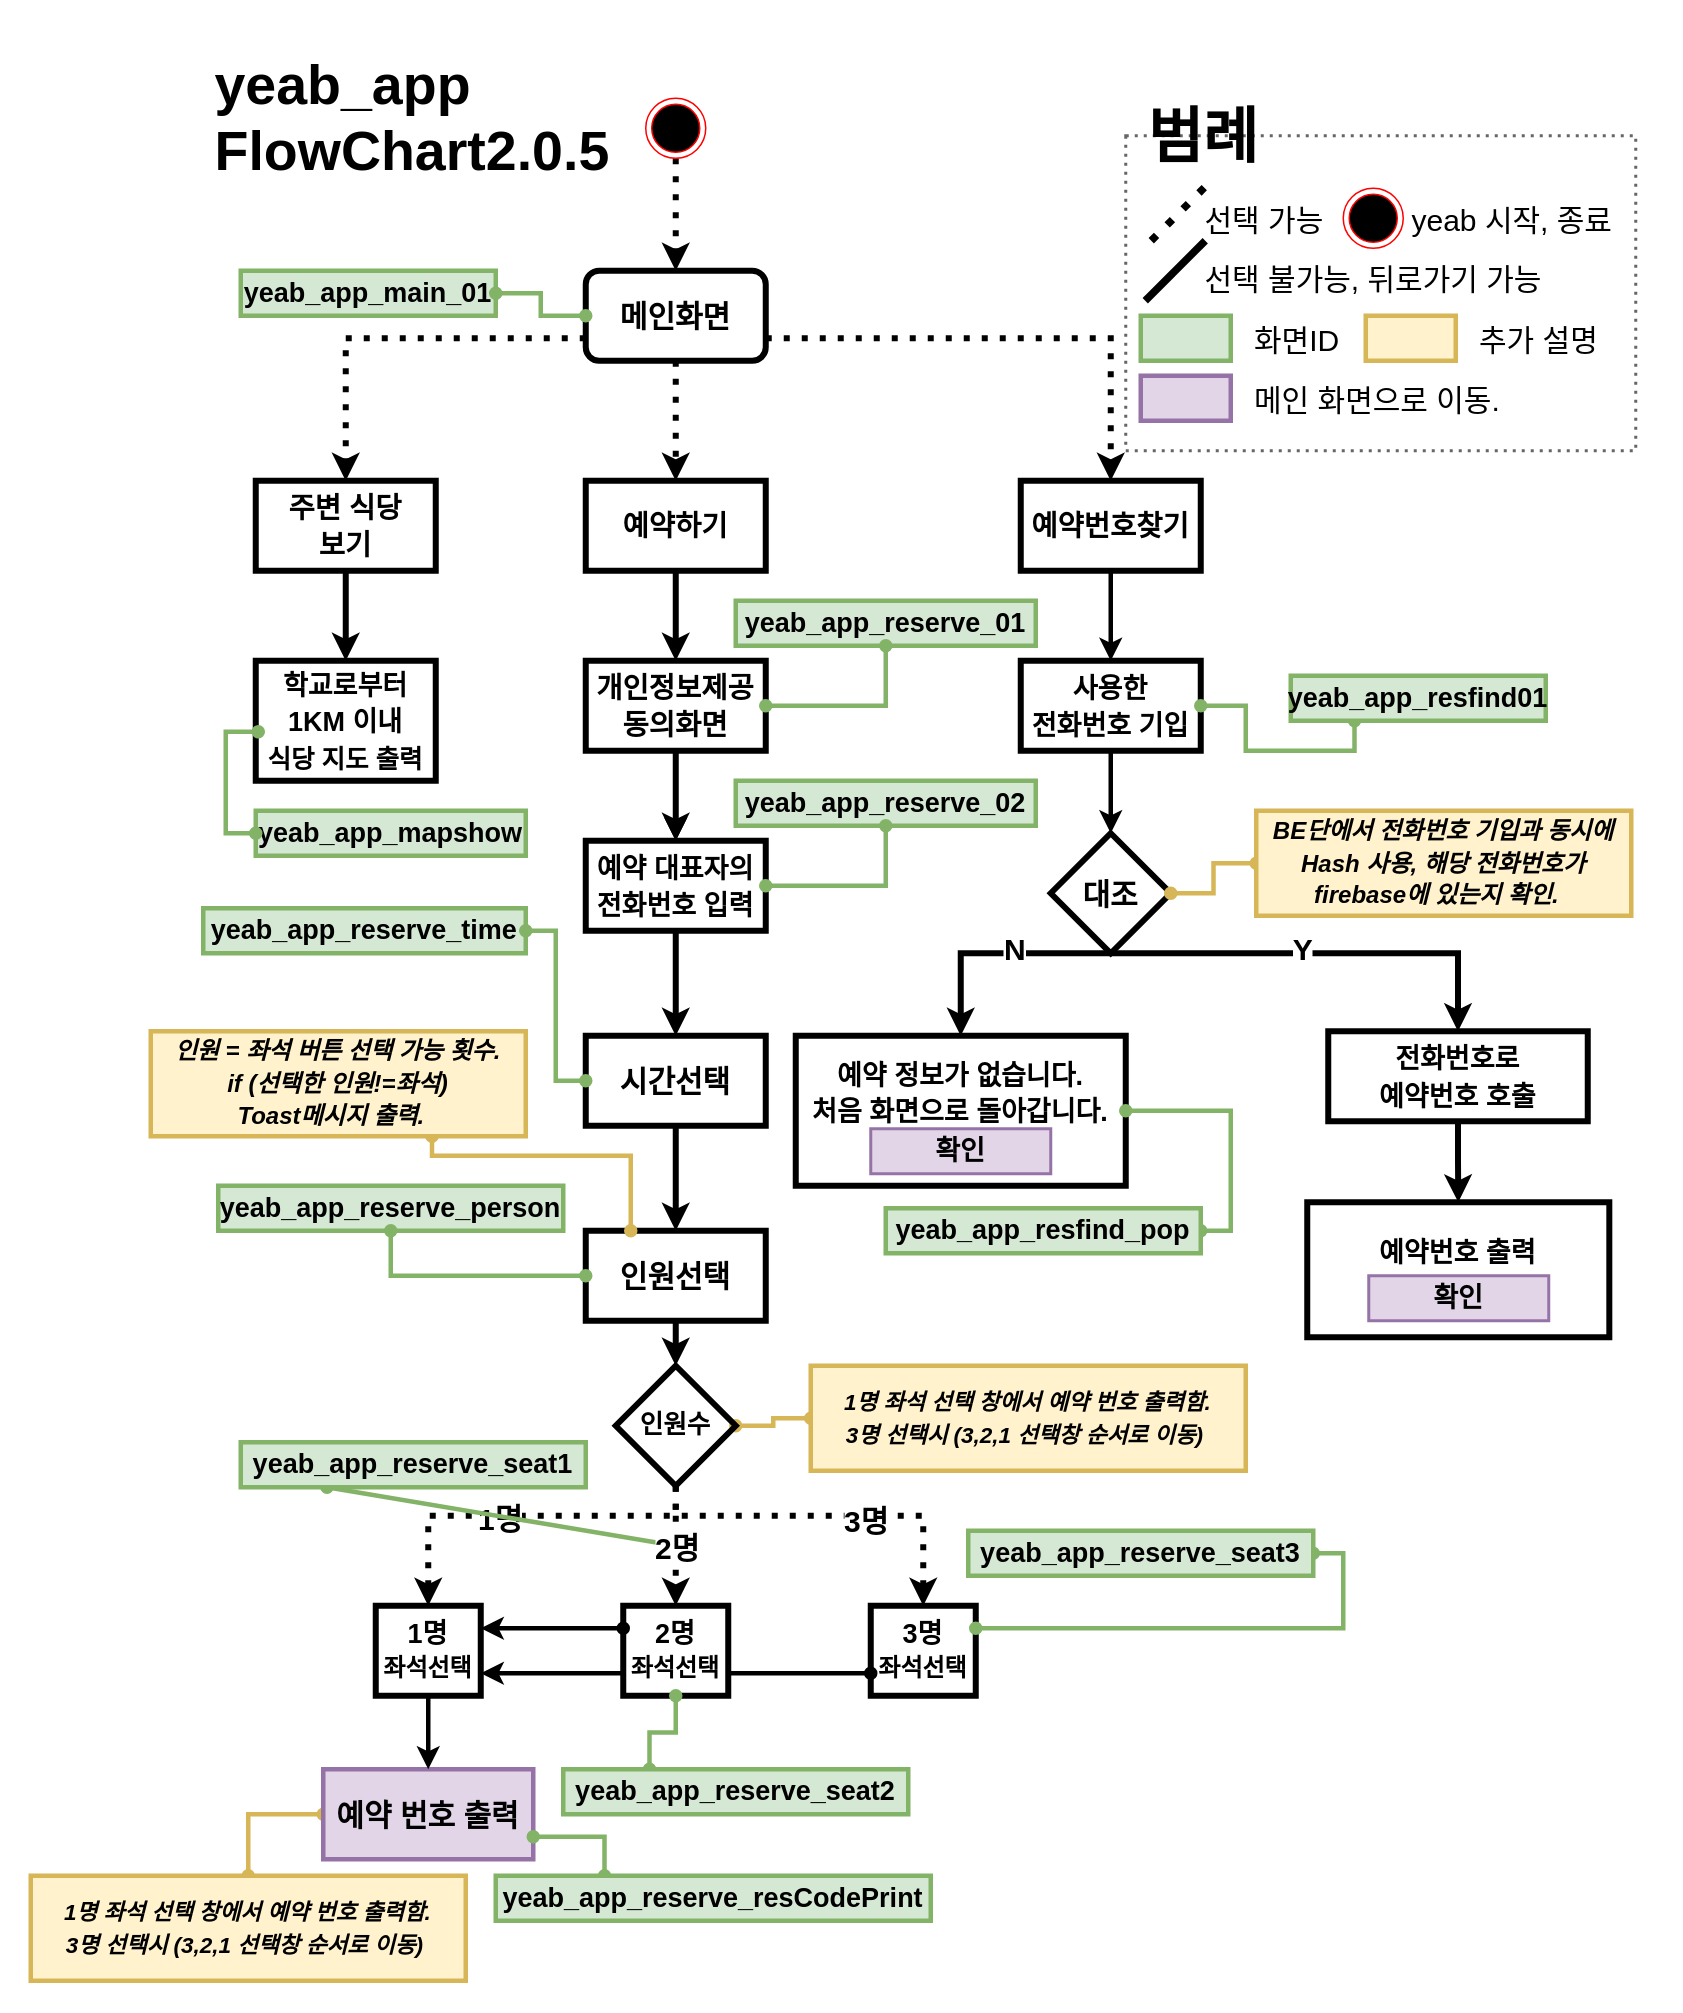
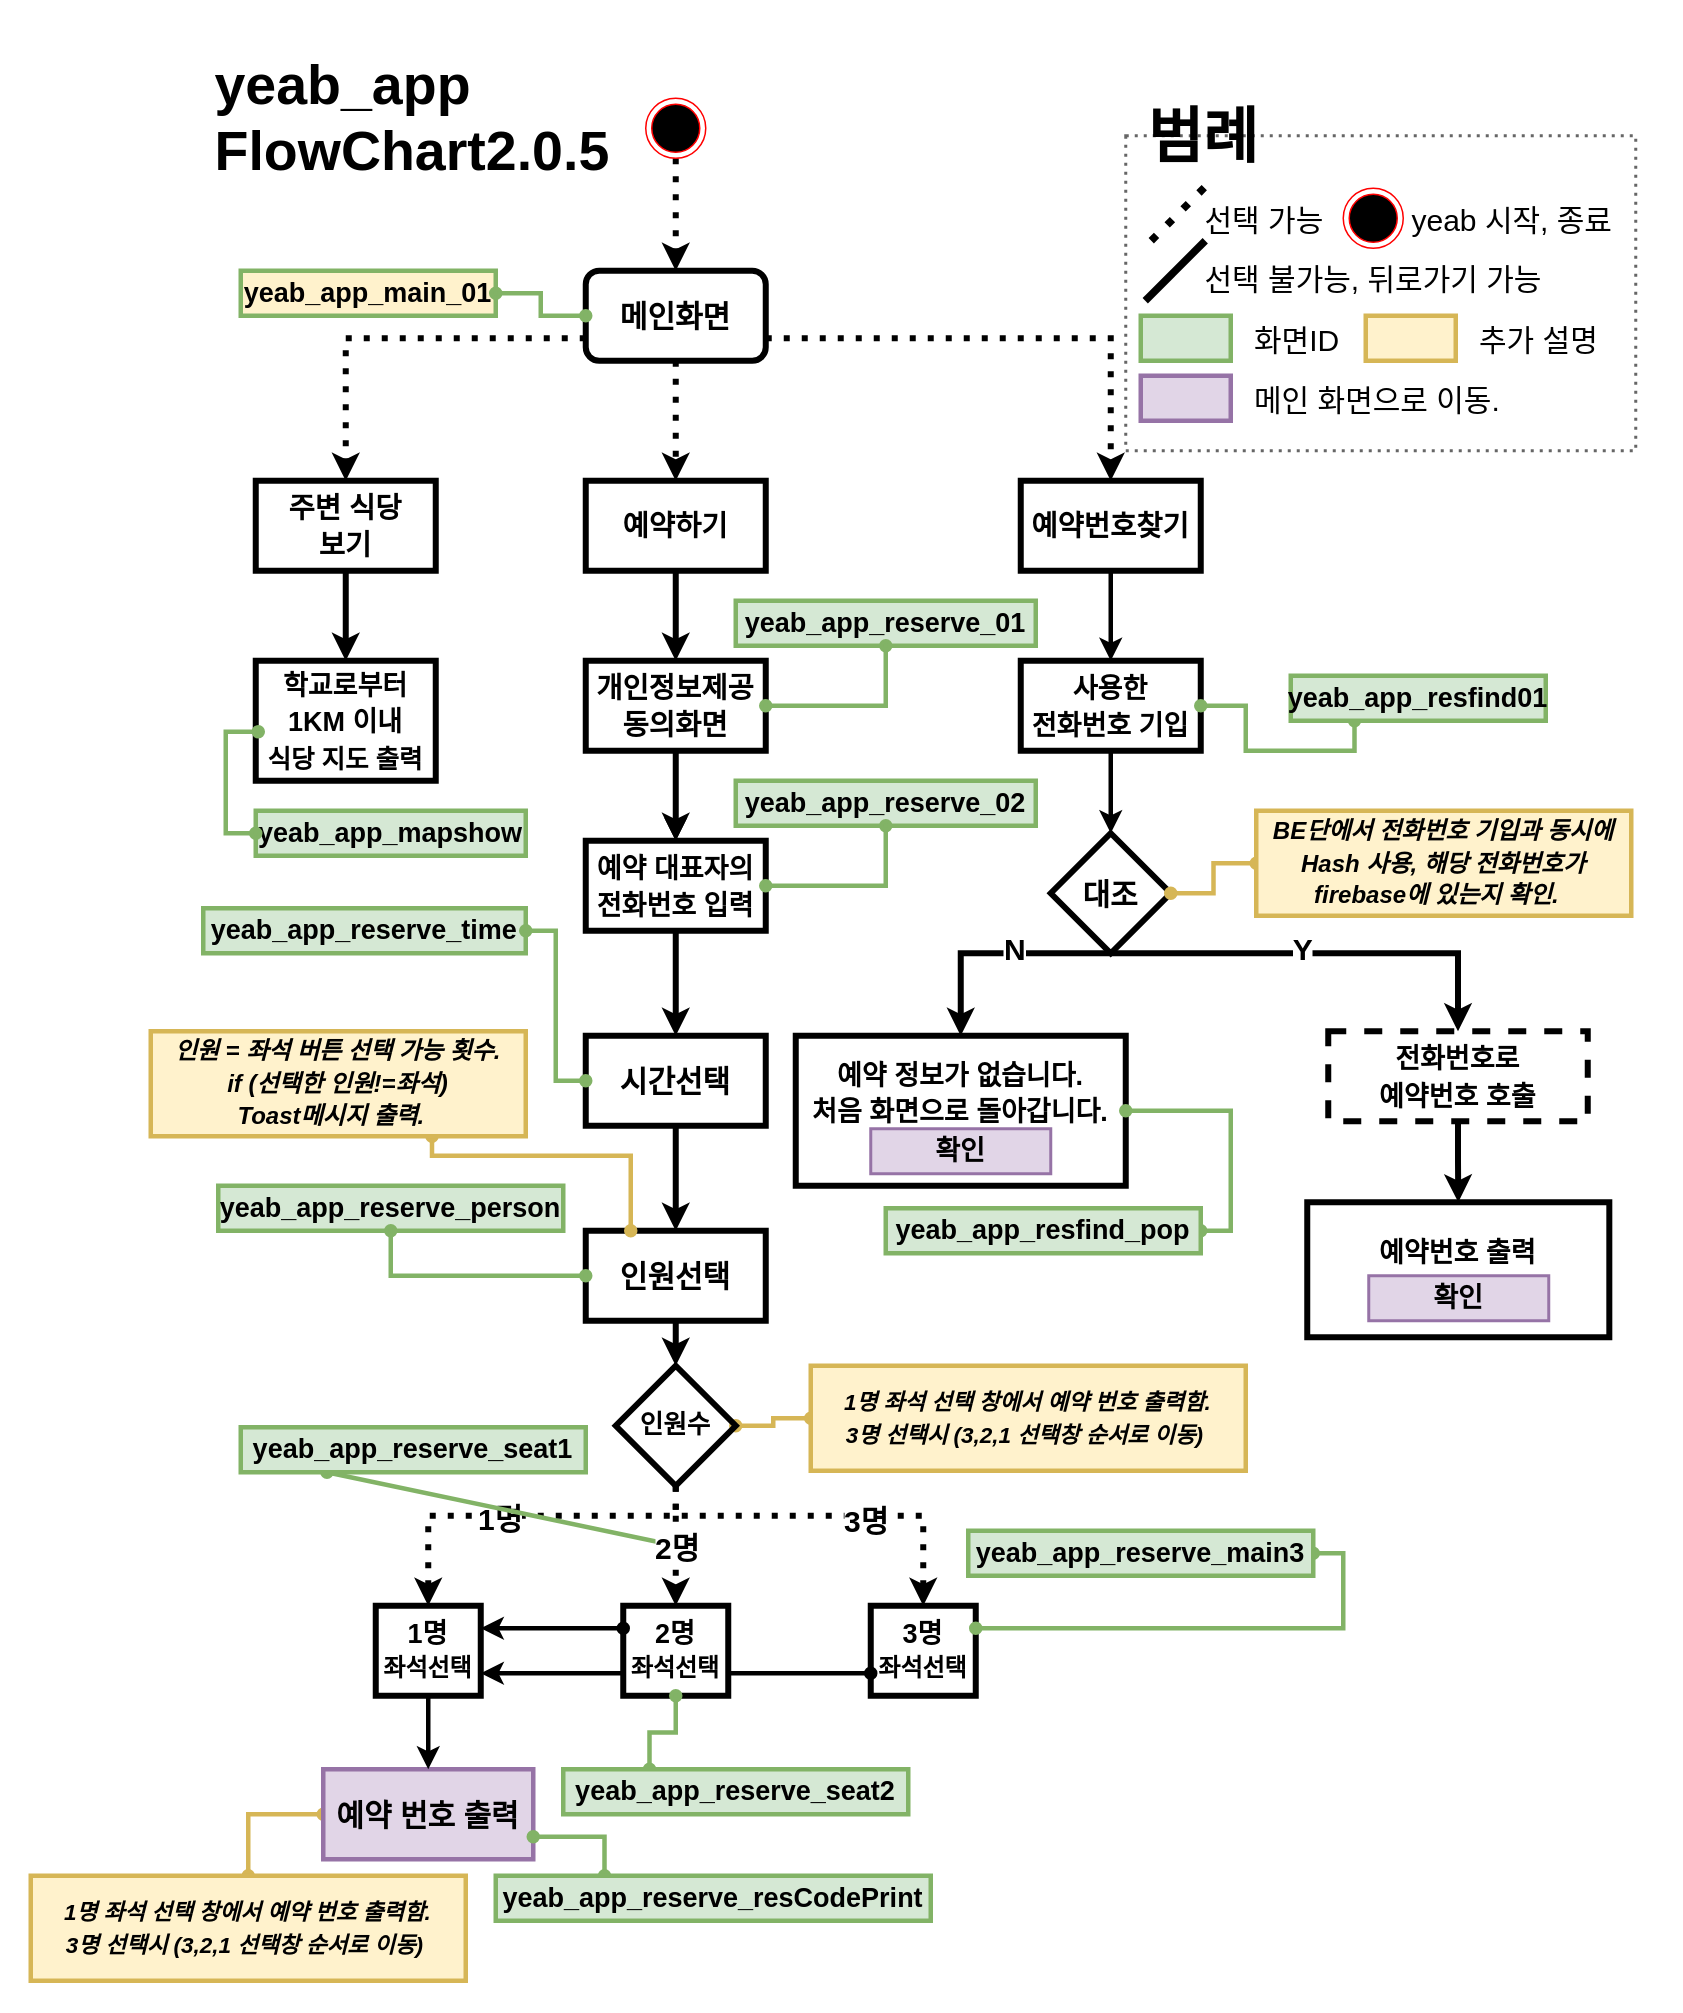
(368, 293) -> (368, 293)
(1458, 1076) -> (1458, 1076)
(413, 1465) -> (413, 1450)
(1141, 1553) -> (1141, 1553)
